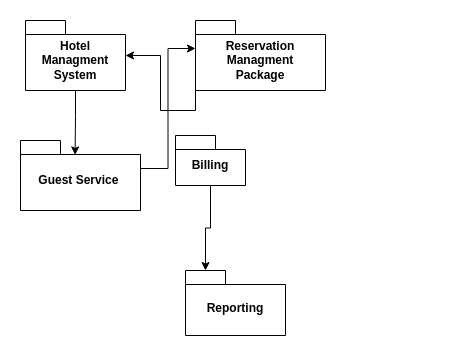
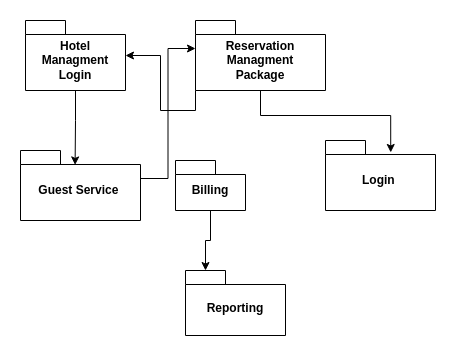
(76, 61) -> (76, 61)
none -> (328, 116)
(211, 161) -> (211, 186)
(81, 176) -> (81, 186)
none -> (381, 176)
